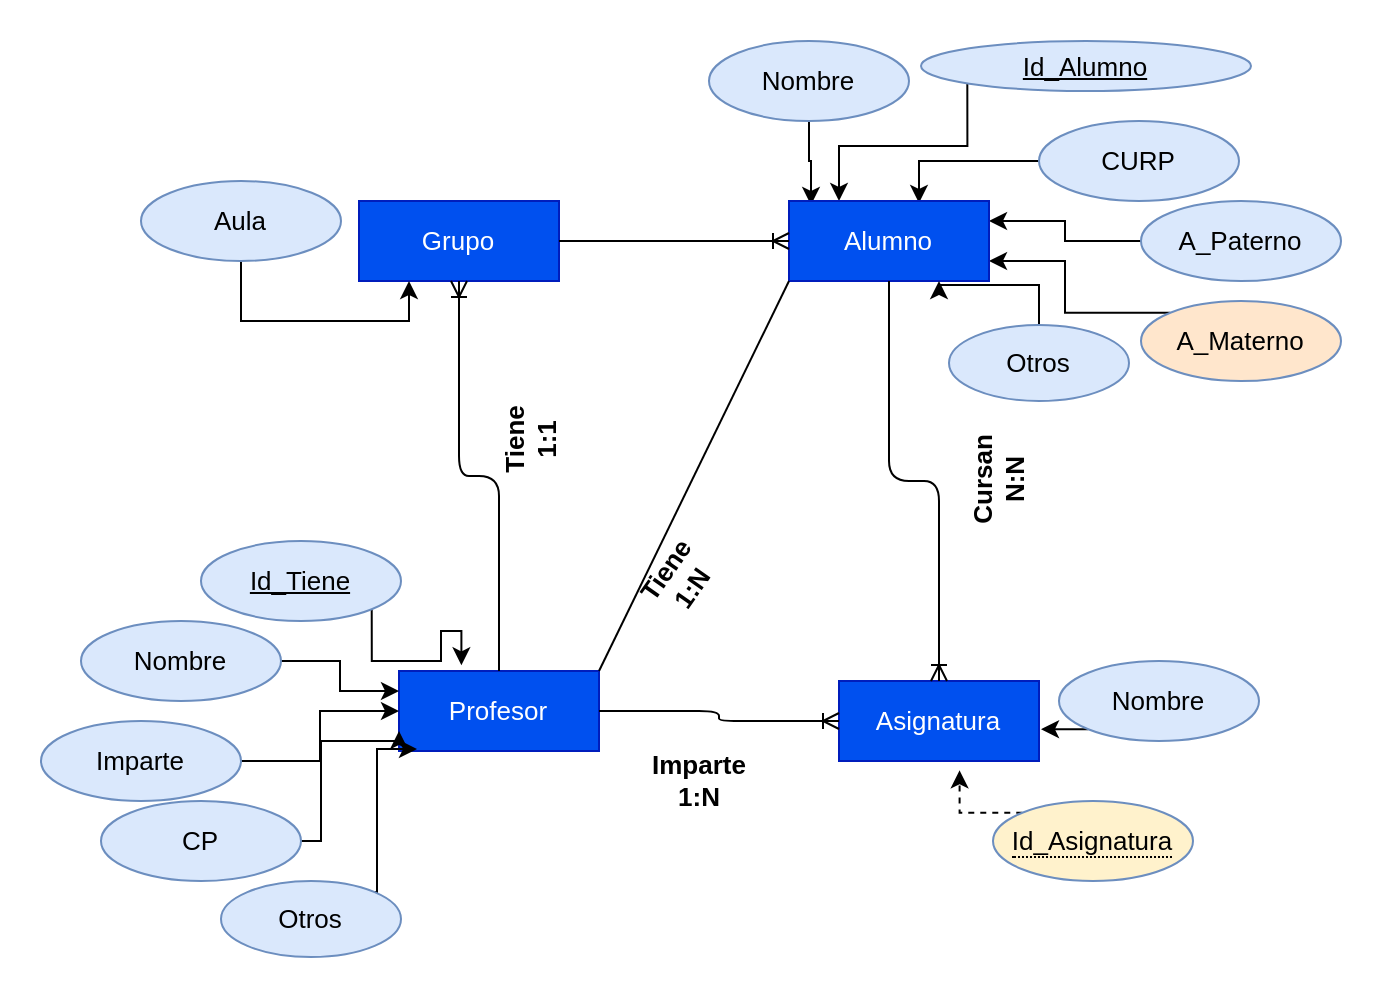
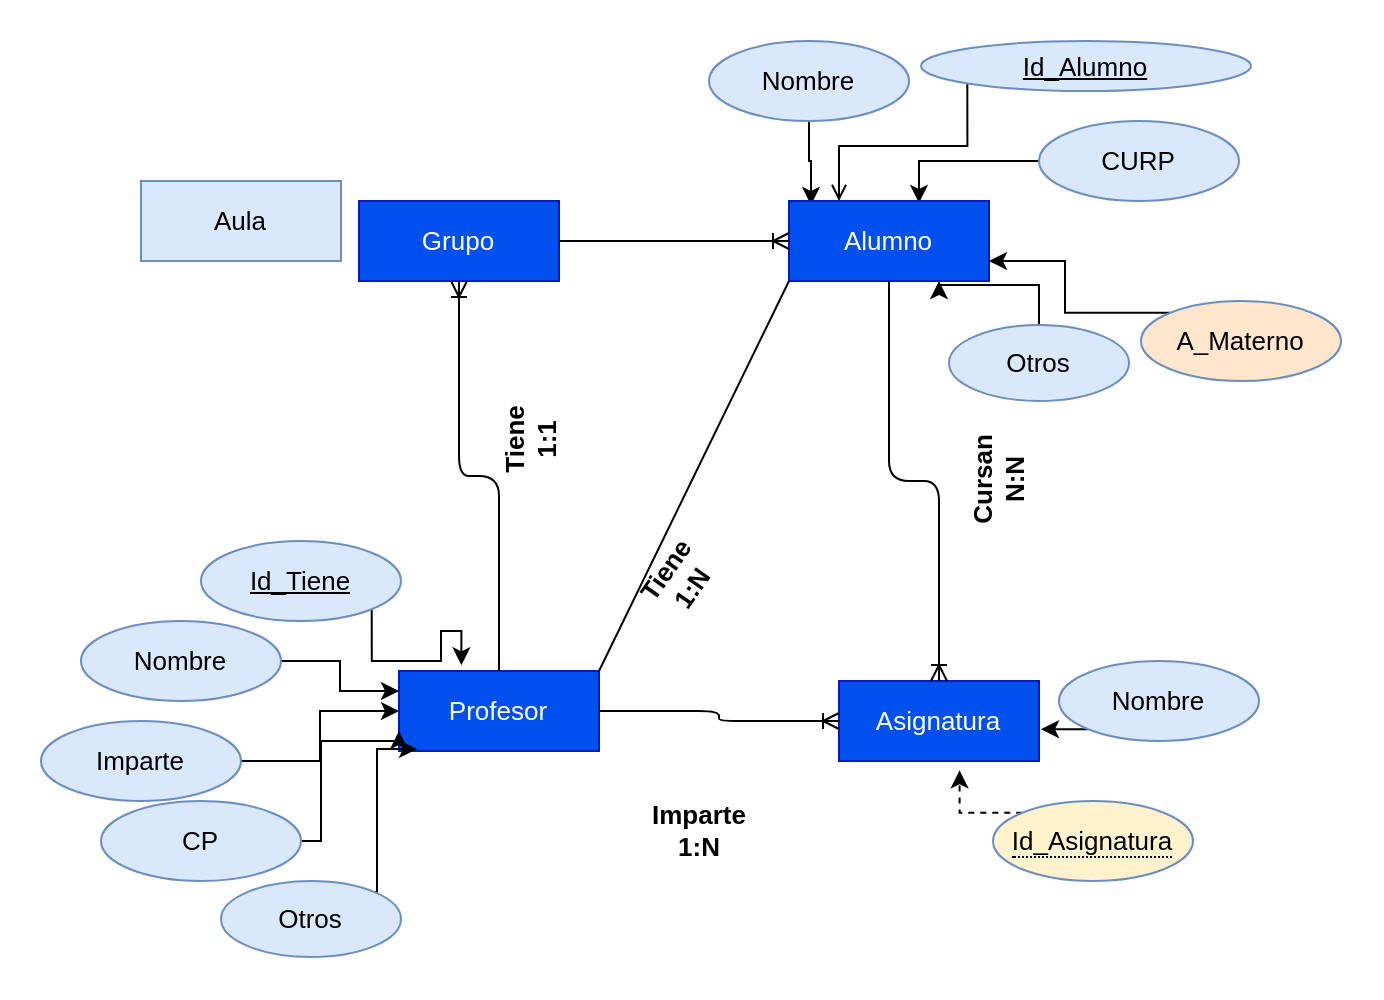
(839, 186) -> (839, 189)
(241, 221) -> (241, 221)
(1065, 238) -> none
(1241, 241) -> none
(308, 321) -> none
(698, 781) -> (698, 831)
